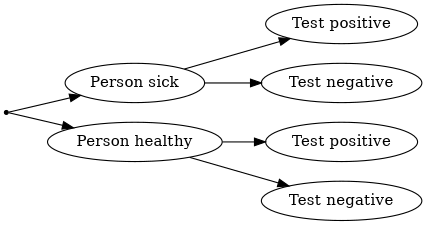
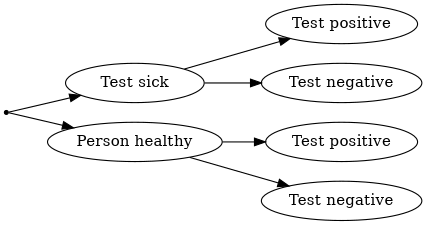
(135, 83) -> (135, 83)
